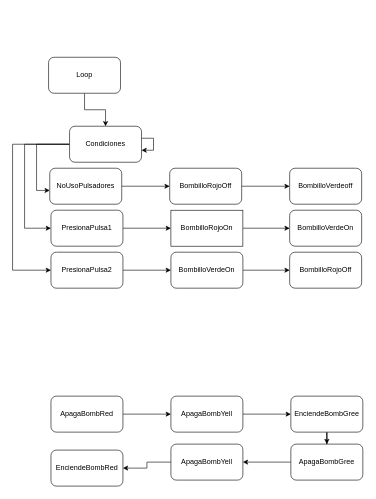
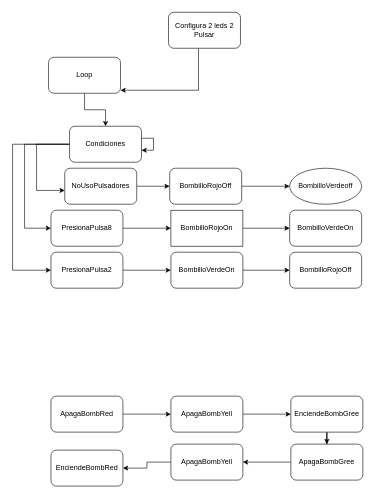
none -> (204, 30)
none -> (198, 70)
(86, 186) -> (101, 186)
(326, 186) -> (326, 186)
(87, 228) -> (87, 228)
